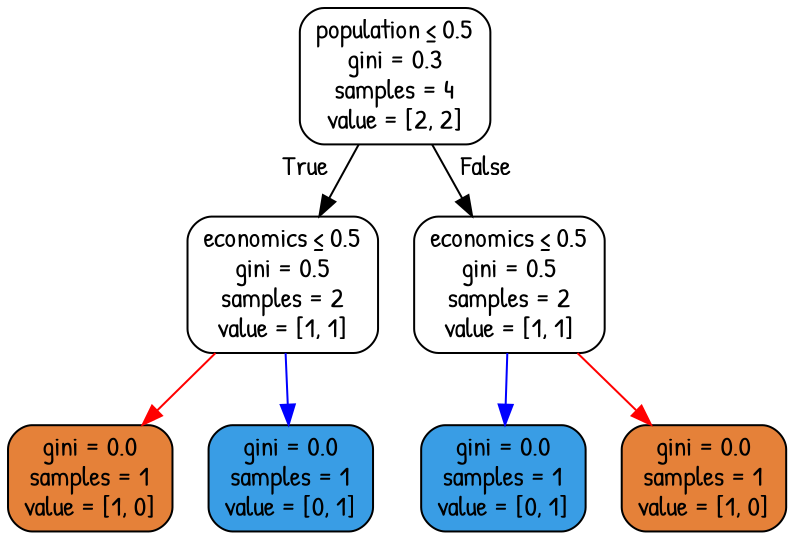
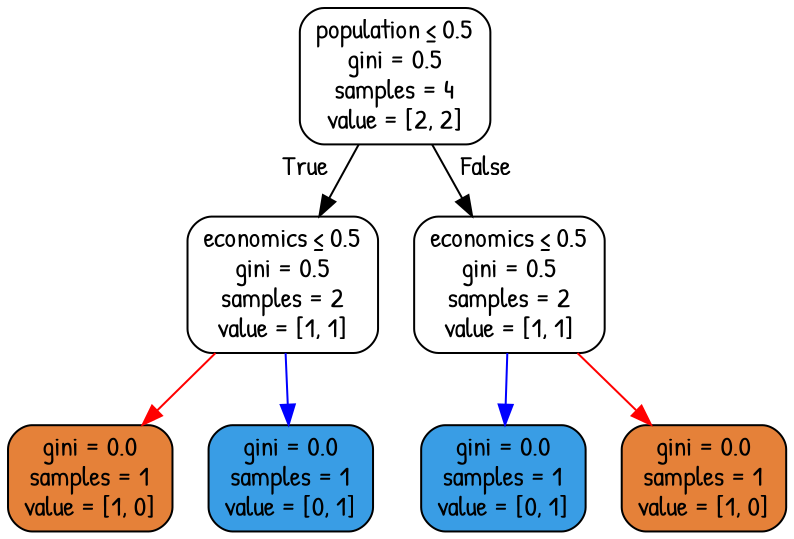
(395, 60) -> (395, 60)
